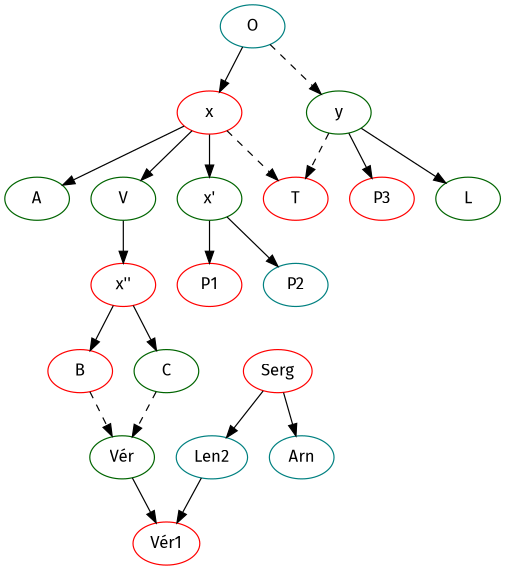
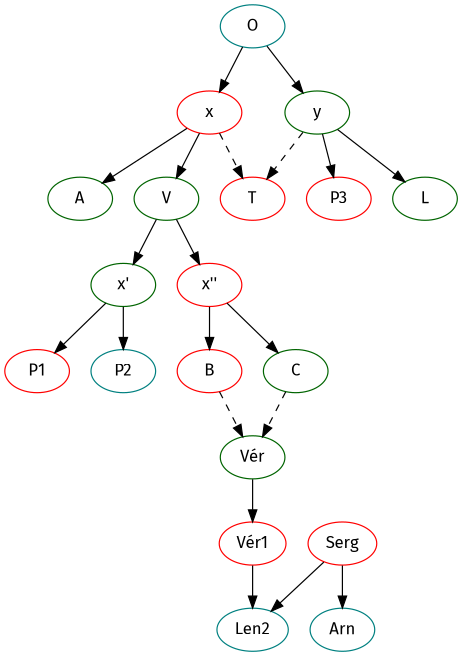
(291, 65) -> (281, 65)
(210, 150) -> (148, 236)
(192, 495) -> (253, 581)
